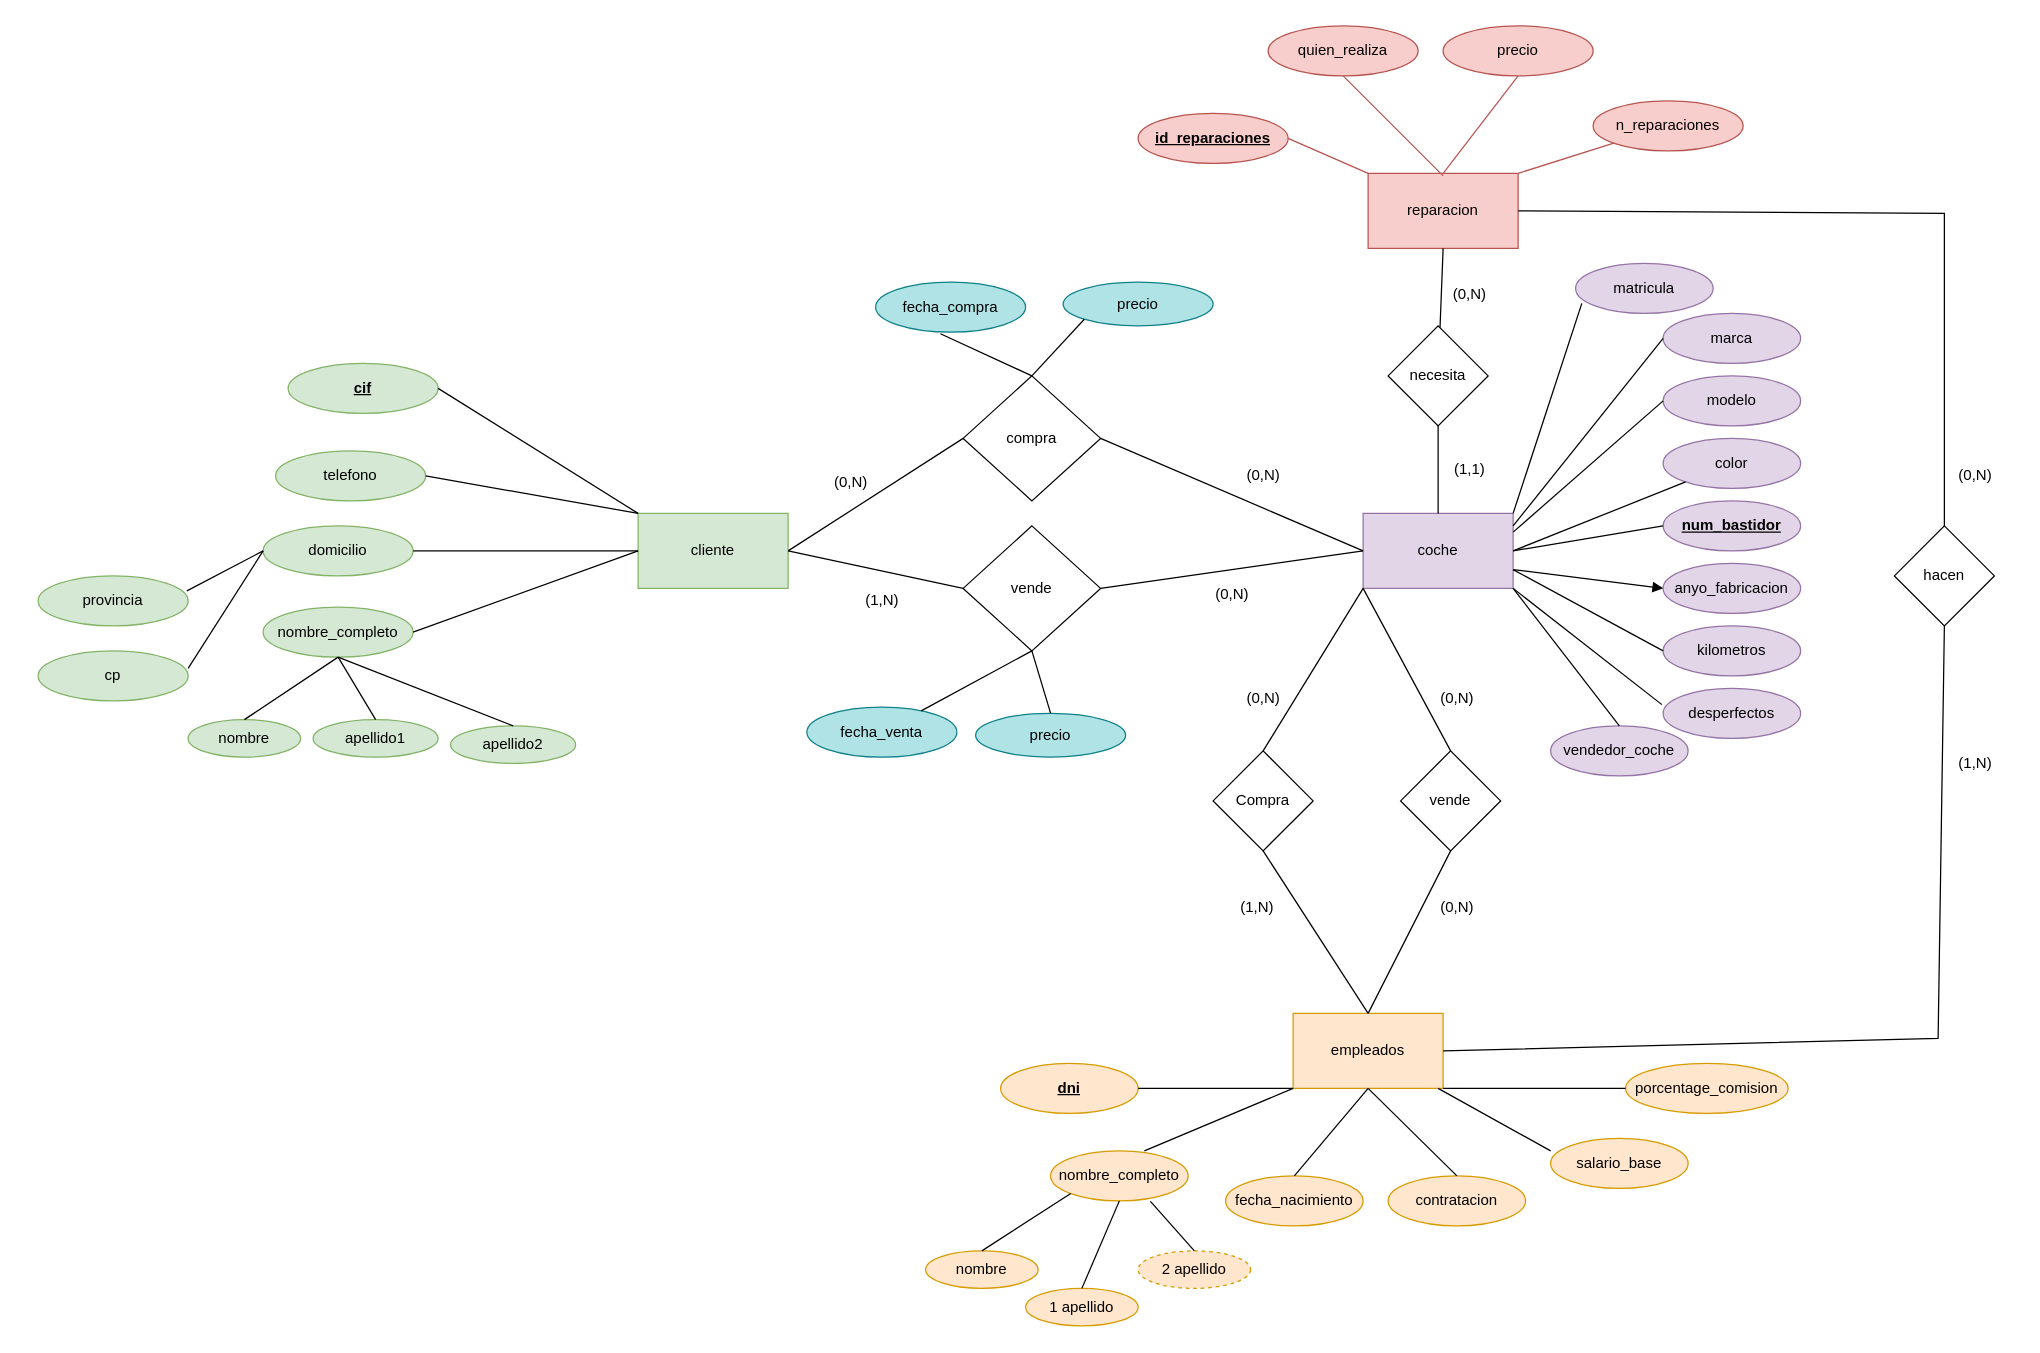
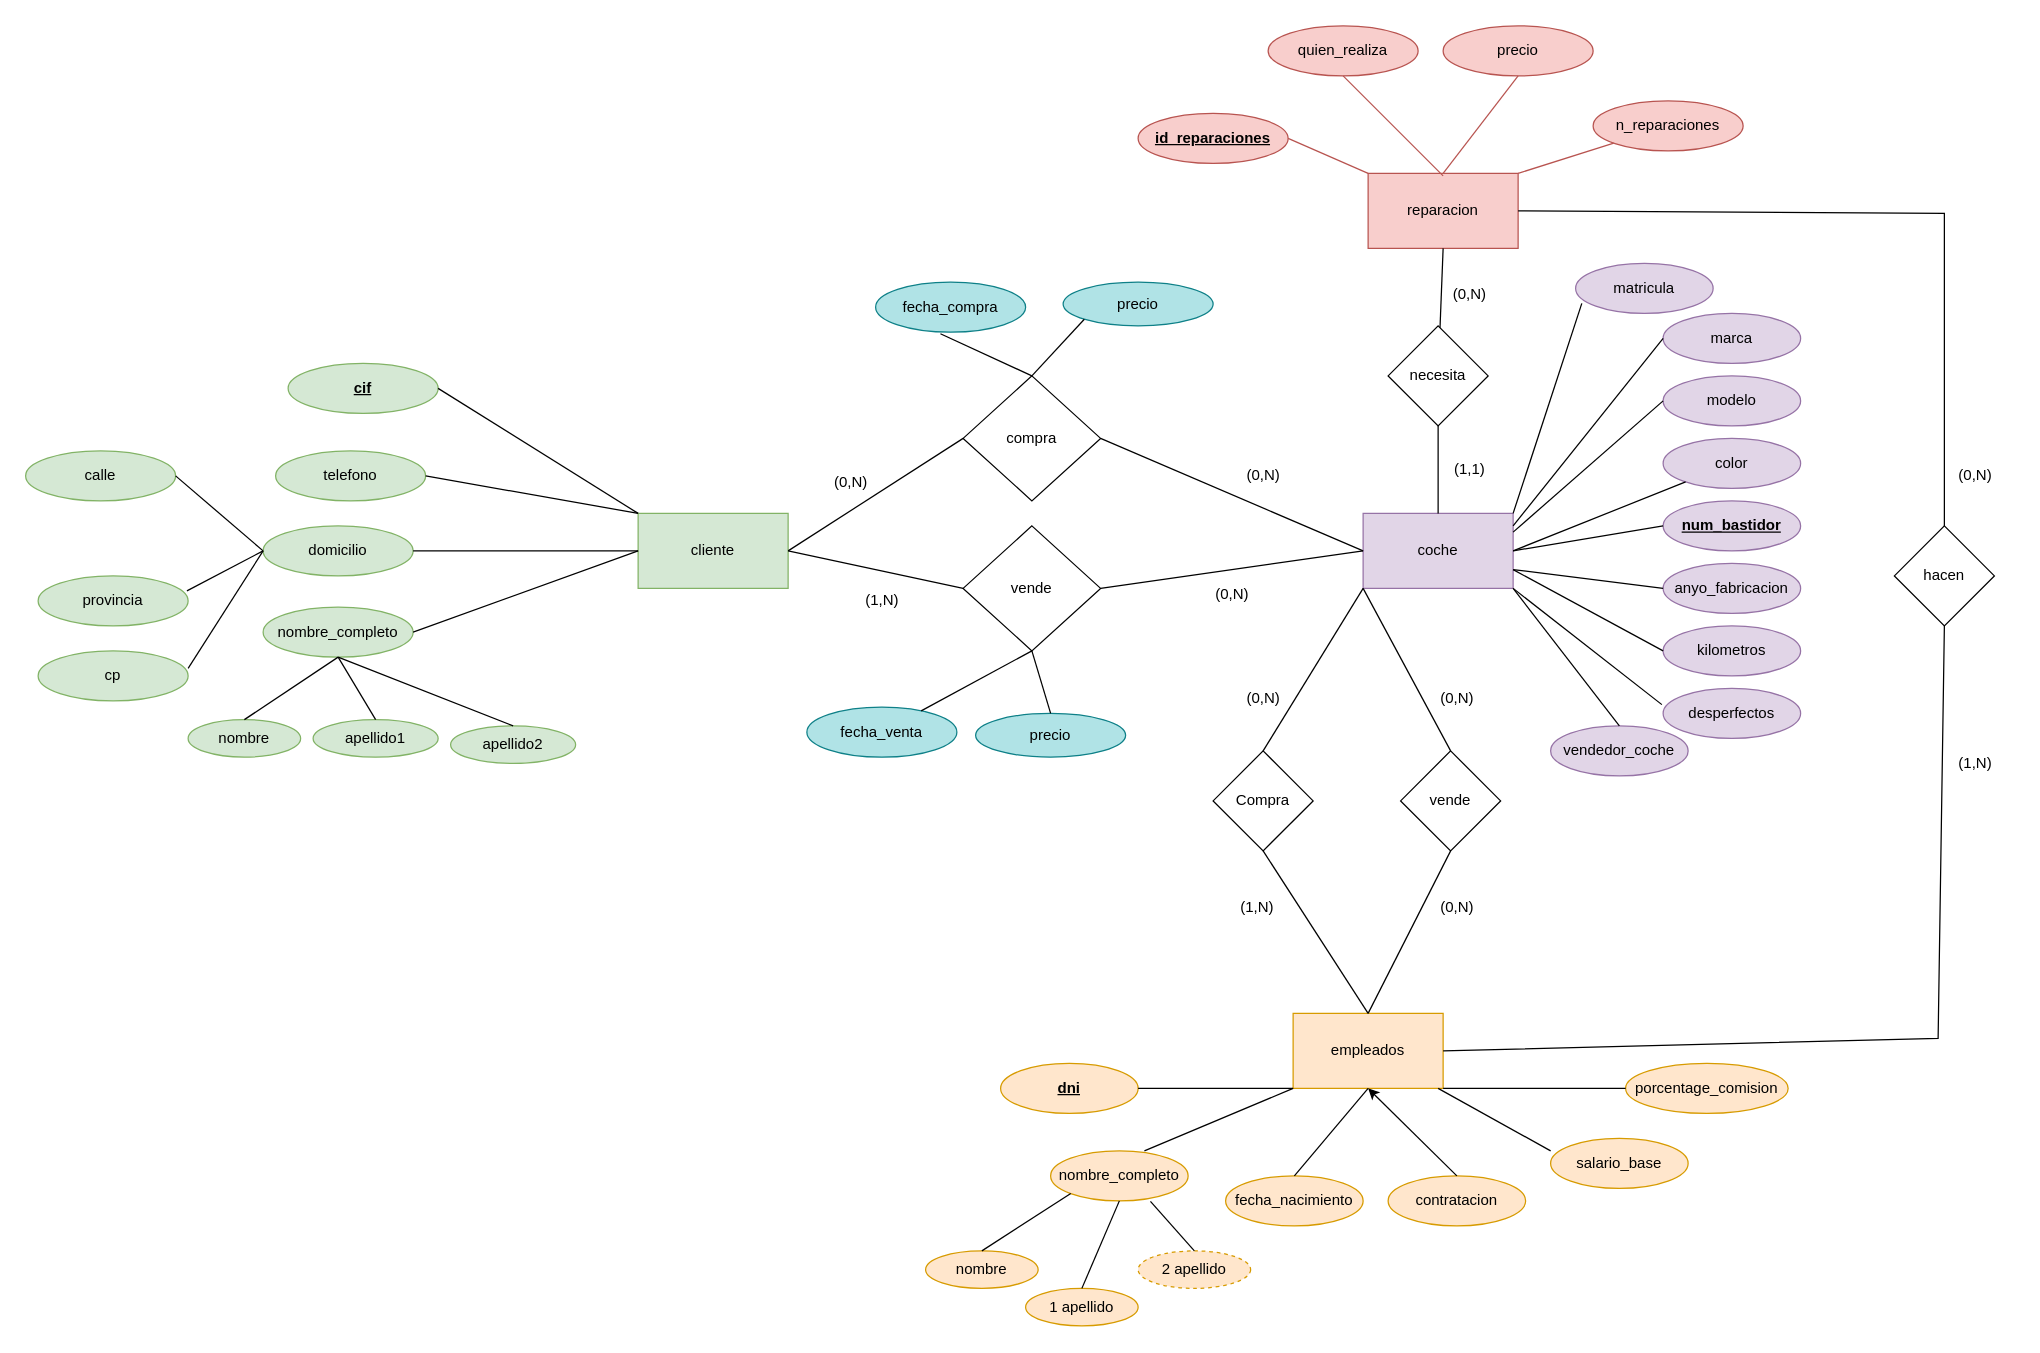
none -> (101, 476)
none -> (217, 511)
(1651, 587) -> (1655, 587)
(1372, 1092) -> (1375, 1094)
